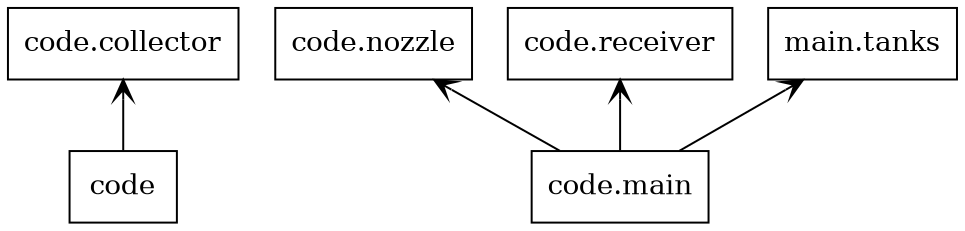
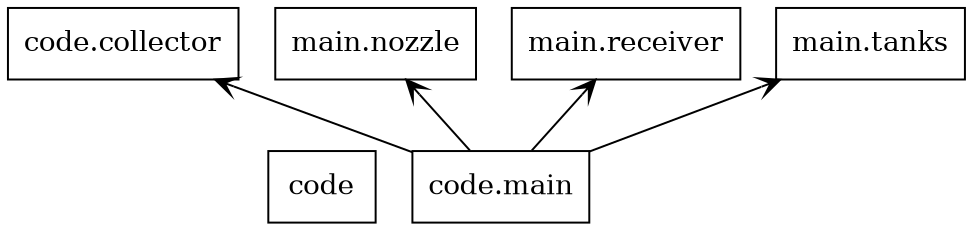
(374, 44) -> (376, 44)
(620, 44) -> (626, 44)
(123, 125) -> (323, 119)
